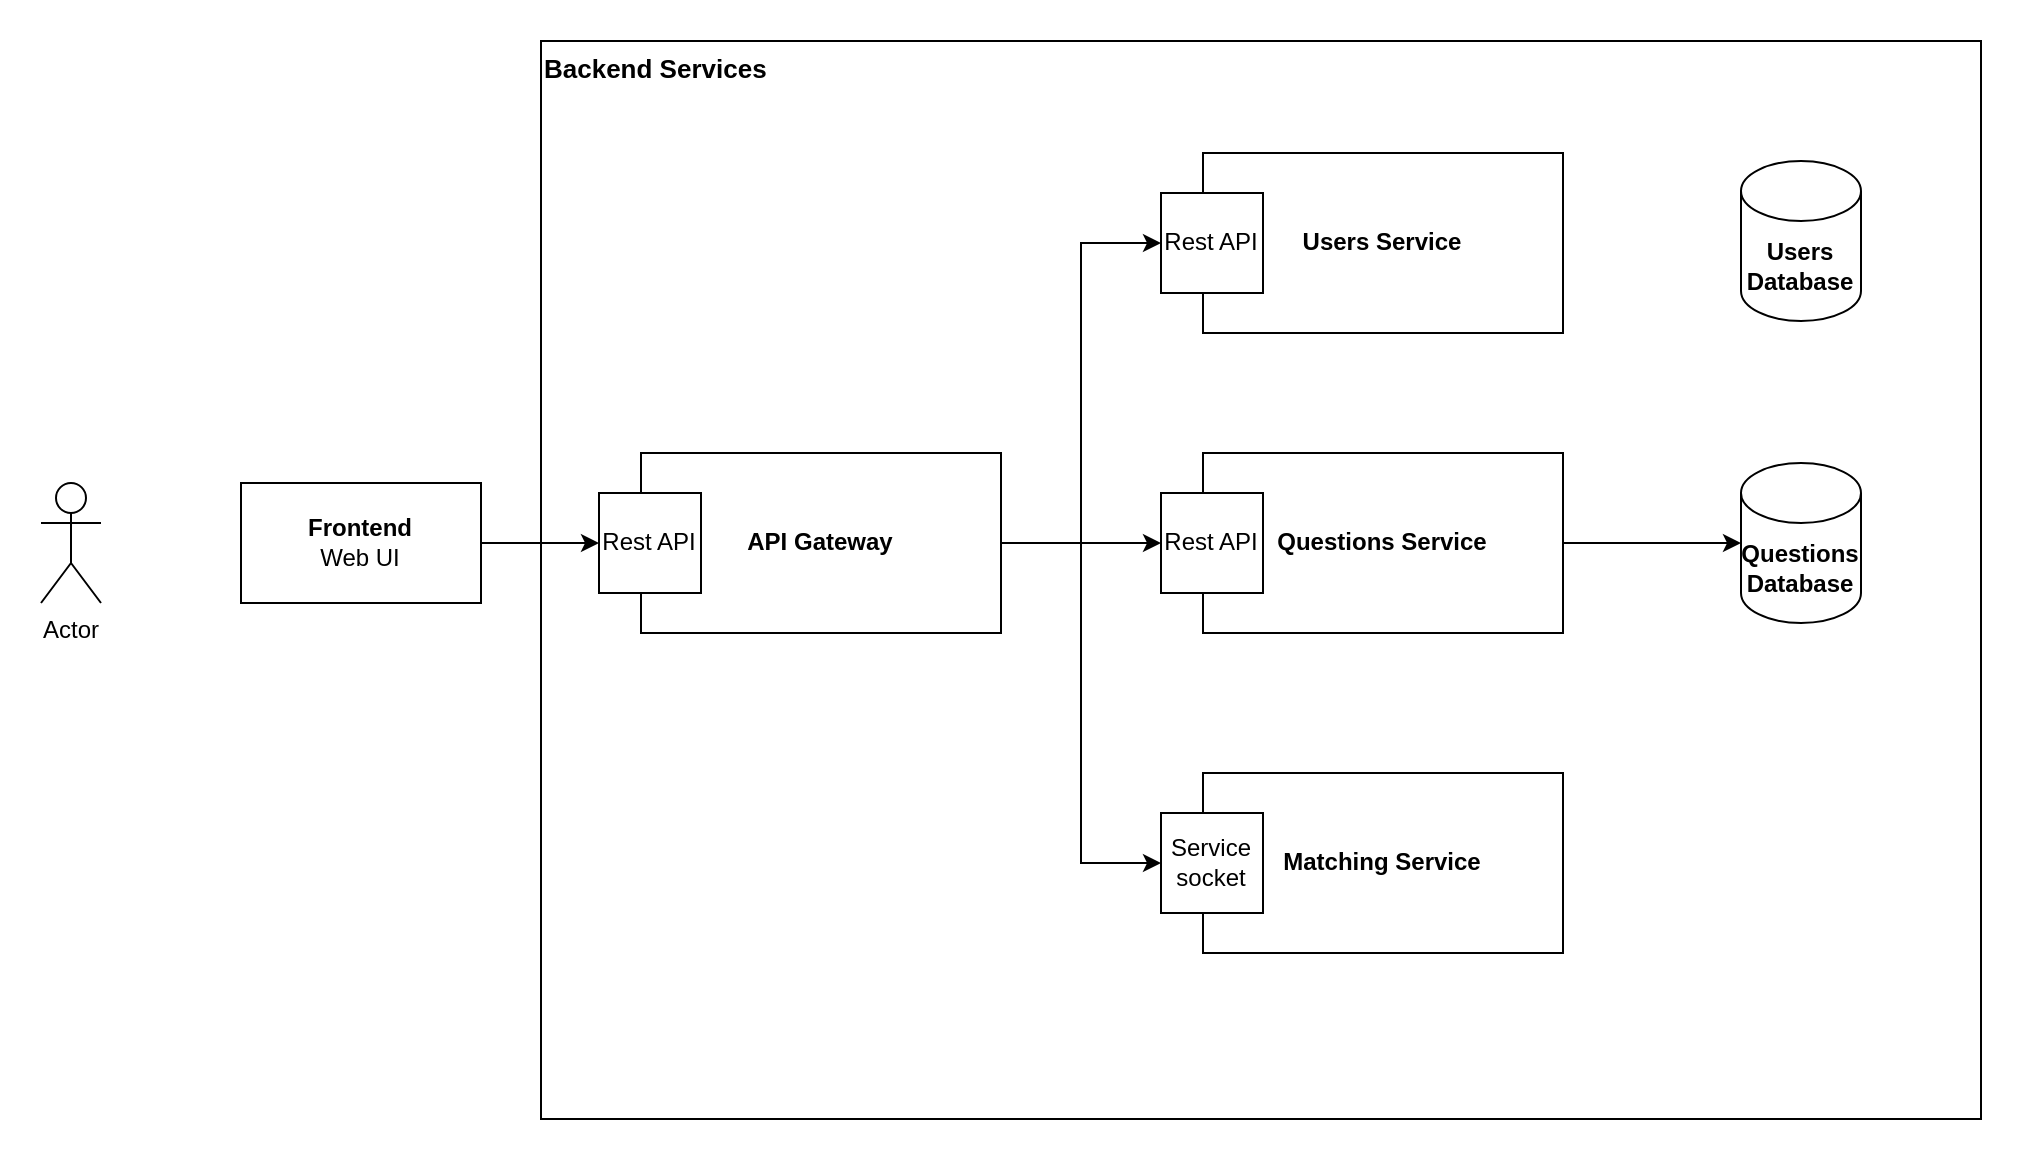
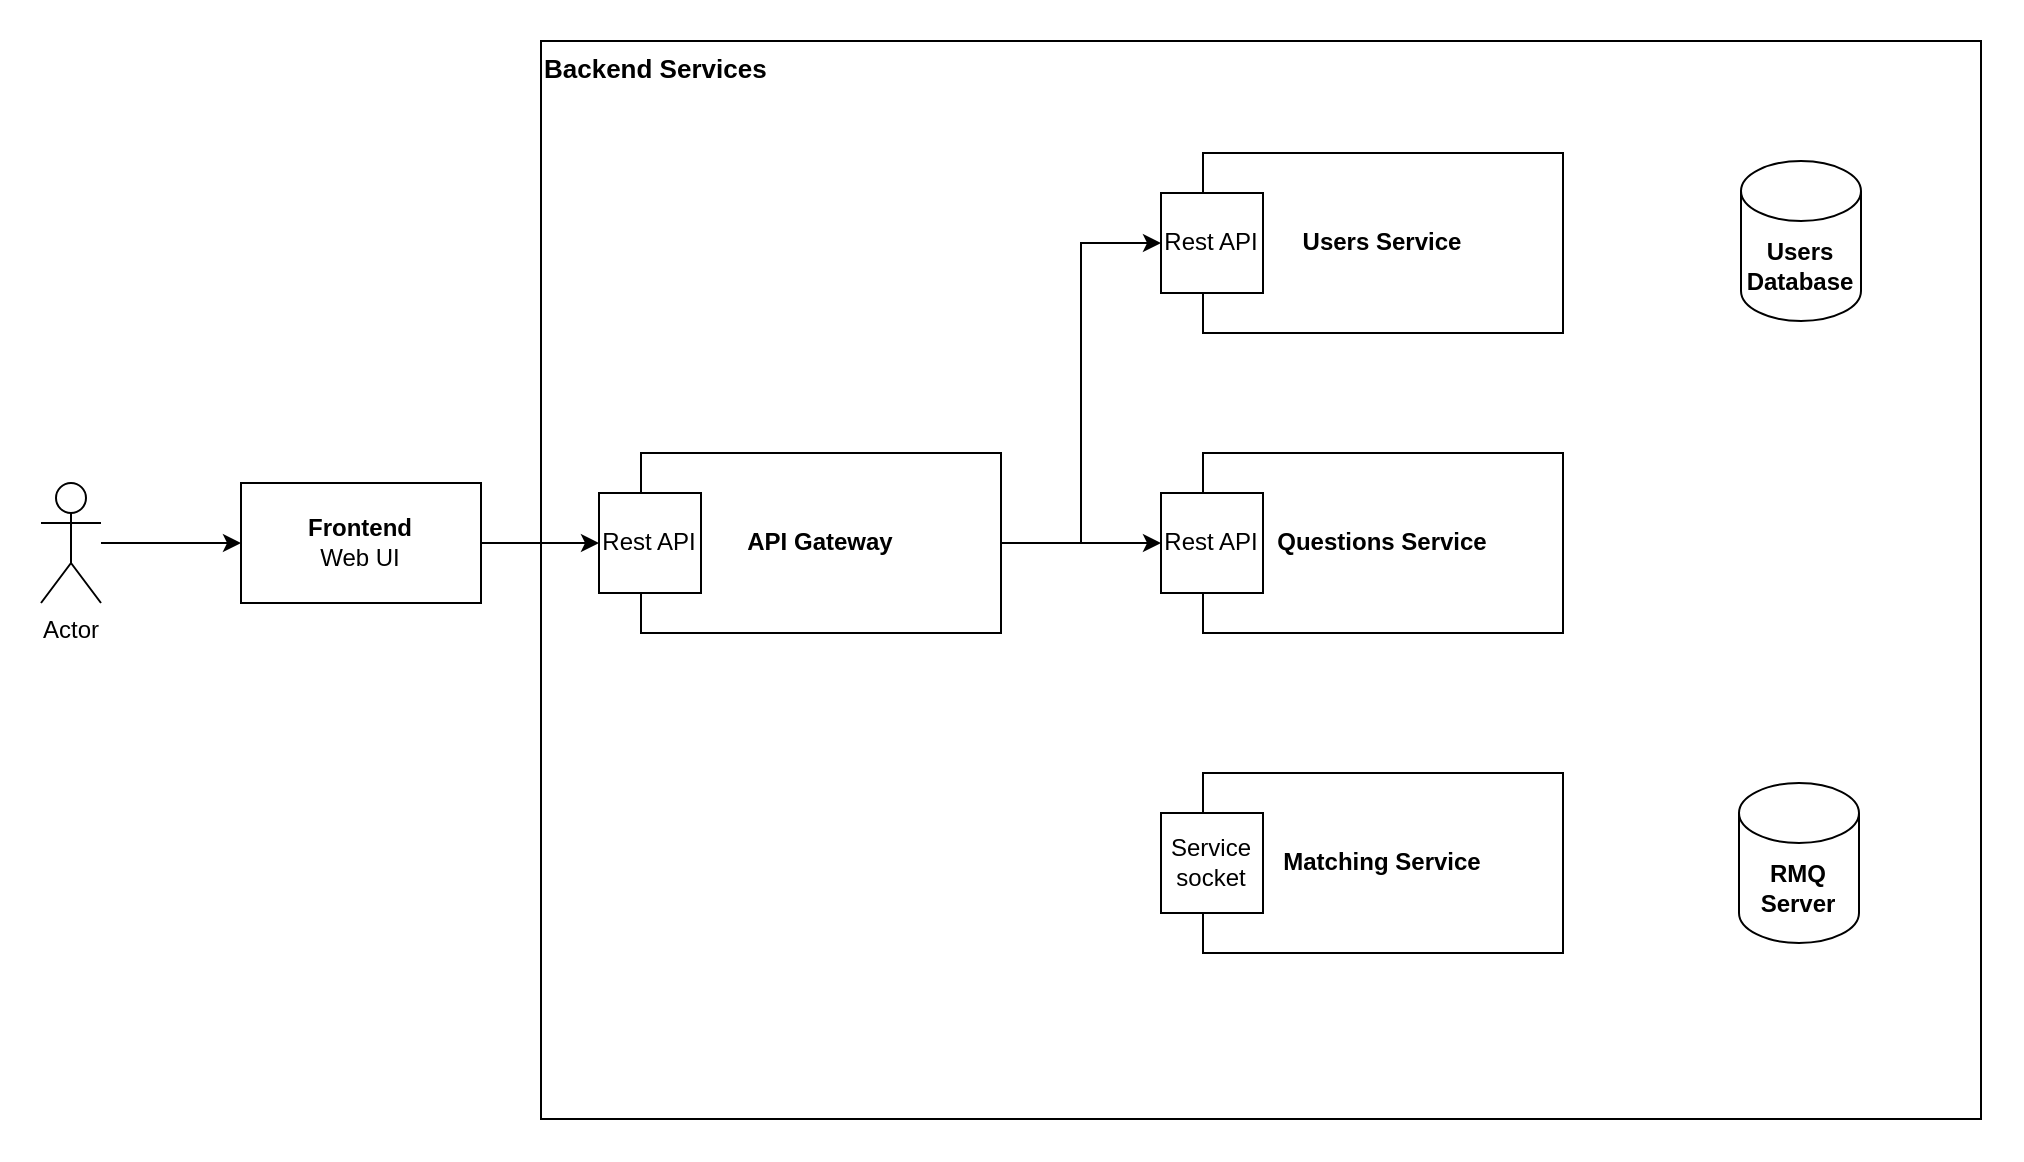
none -> (164, 543)
(1645, 543) -> none
(1801, 543) -> none
(1081, 738) -> none
none -> (1799, 863)
